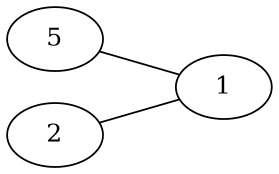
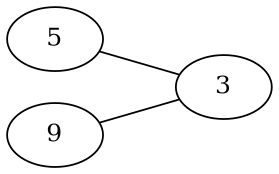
(224, 87) -> (224, 87)
(55, 135) -> (55, 135)
